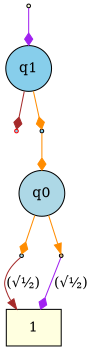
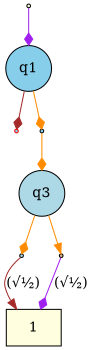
(42, 193) -> (42, 193)
